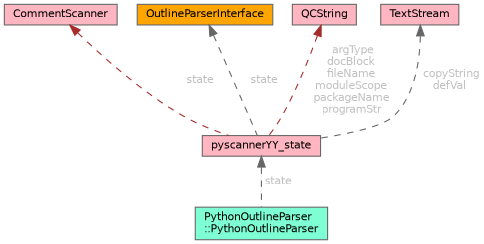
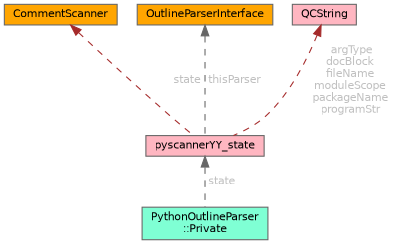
(61, 15) -> (61, 15)
(420, 15) -> none
(263, 80) -> (233, 80)
(261, 223) -> (205, 223)
